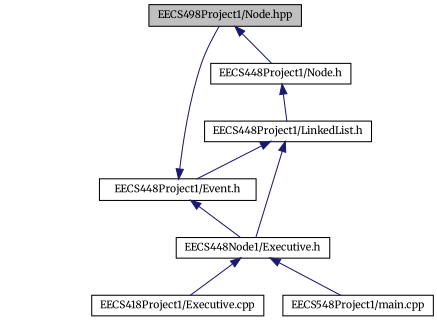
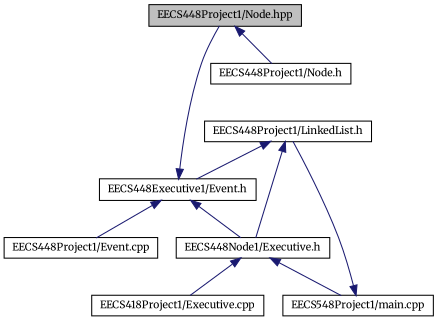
(225, 15) -> (225, 15)
(285, 108) -> (328, 212)
(178, 190) -> (178, 190)
none -> (81, 248)
